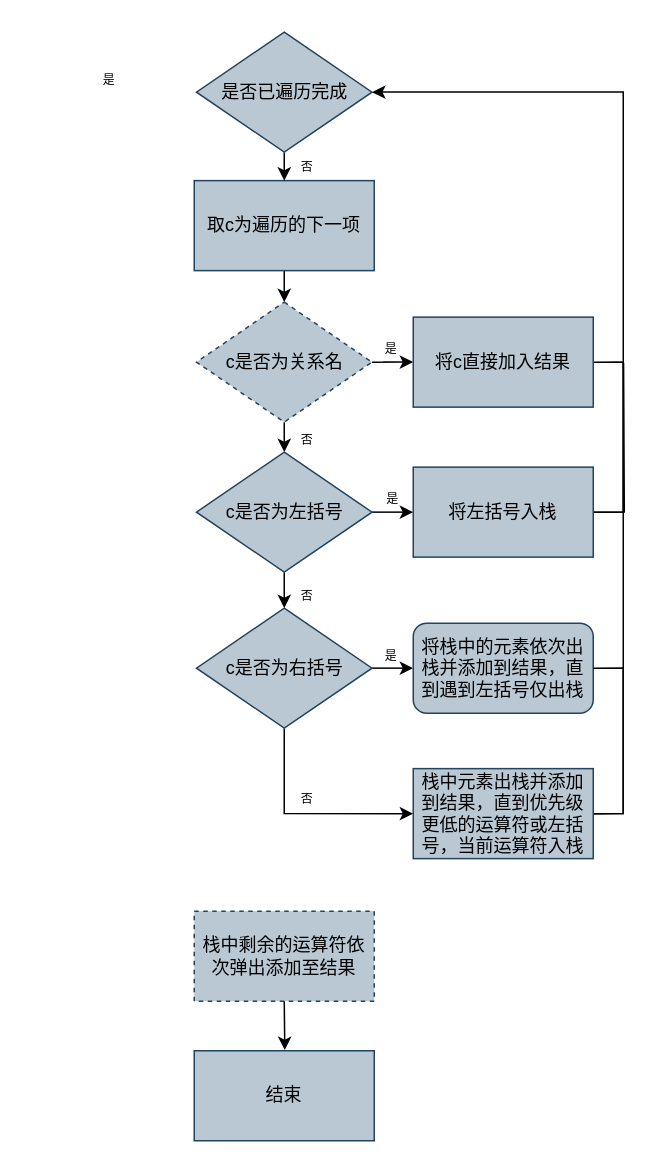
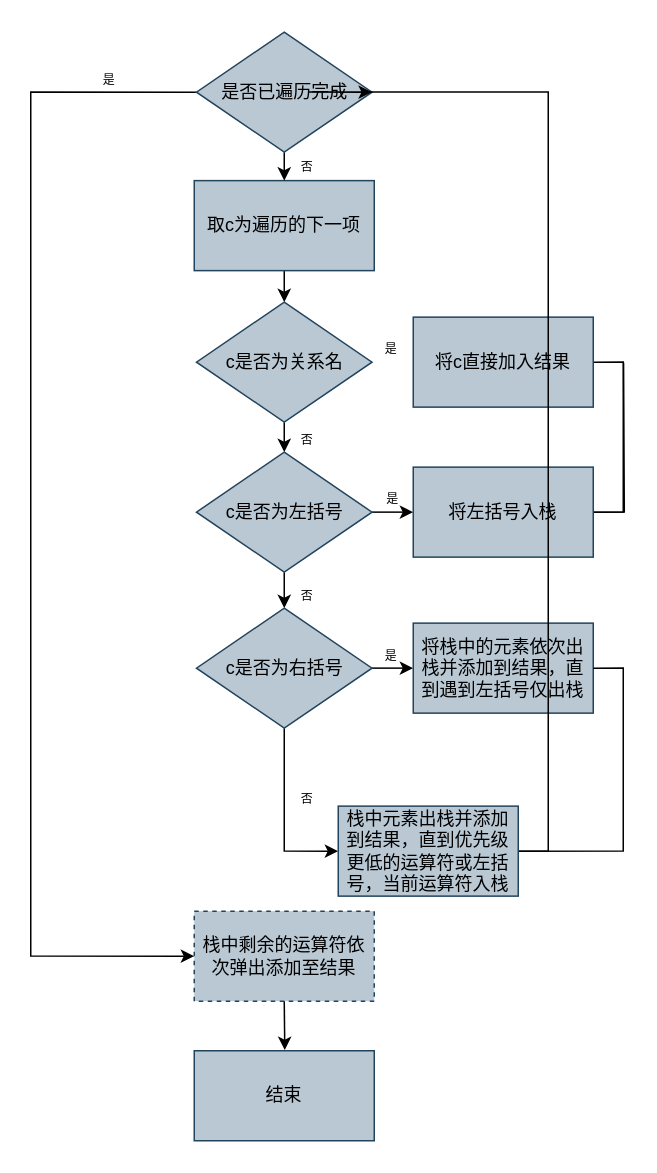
(284, 362) -> (284, 362)
(398, 362) -> none
none -> (31, 518)
(503, 668) -> (503, 668)
(503, 814) -> (428, 851)
